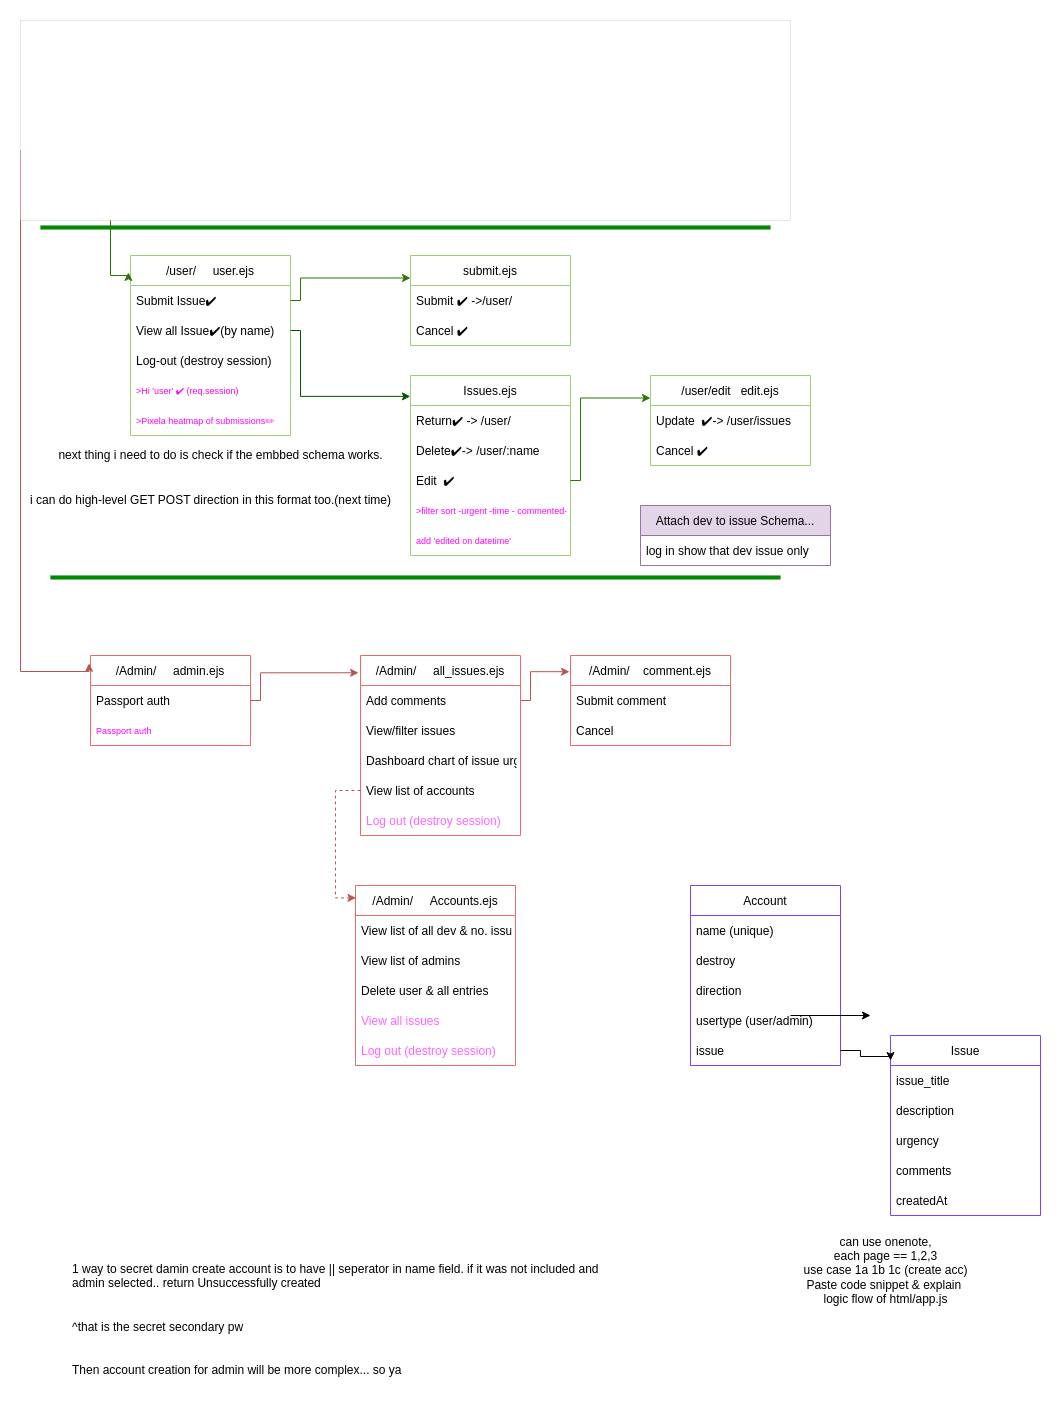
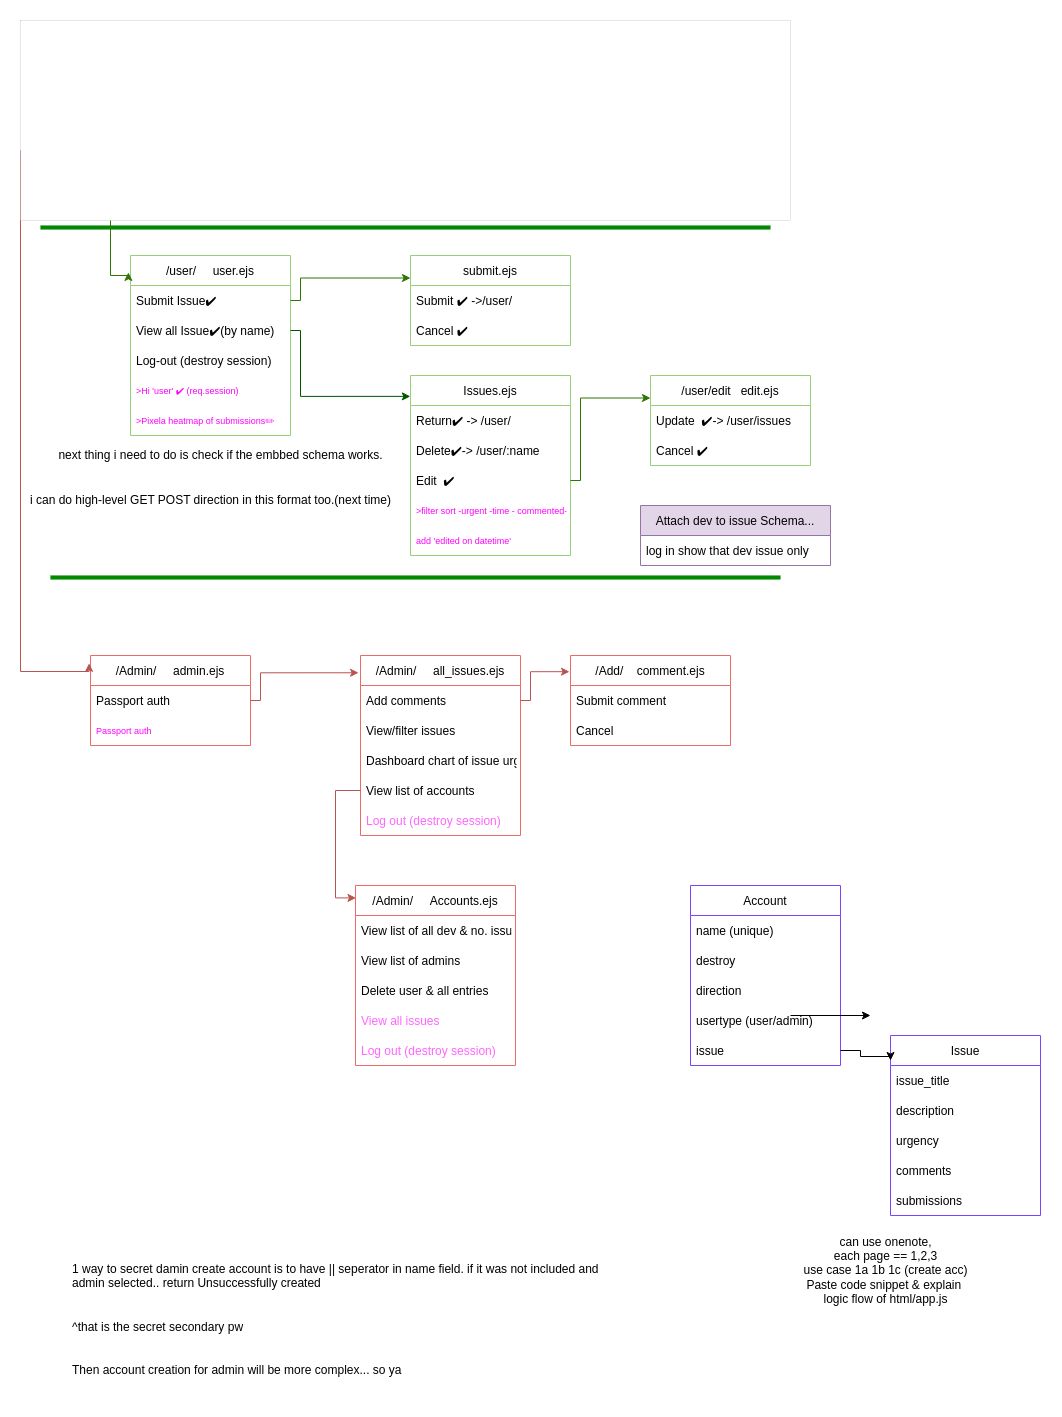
(650, 671) -> (650, 671)
(336, 839) -> (336, 839)
(926, 1201) -> (930, 1201)
